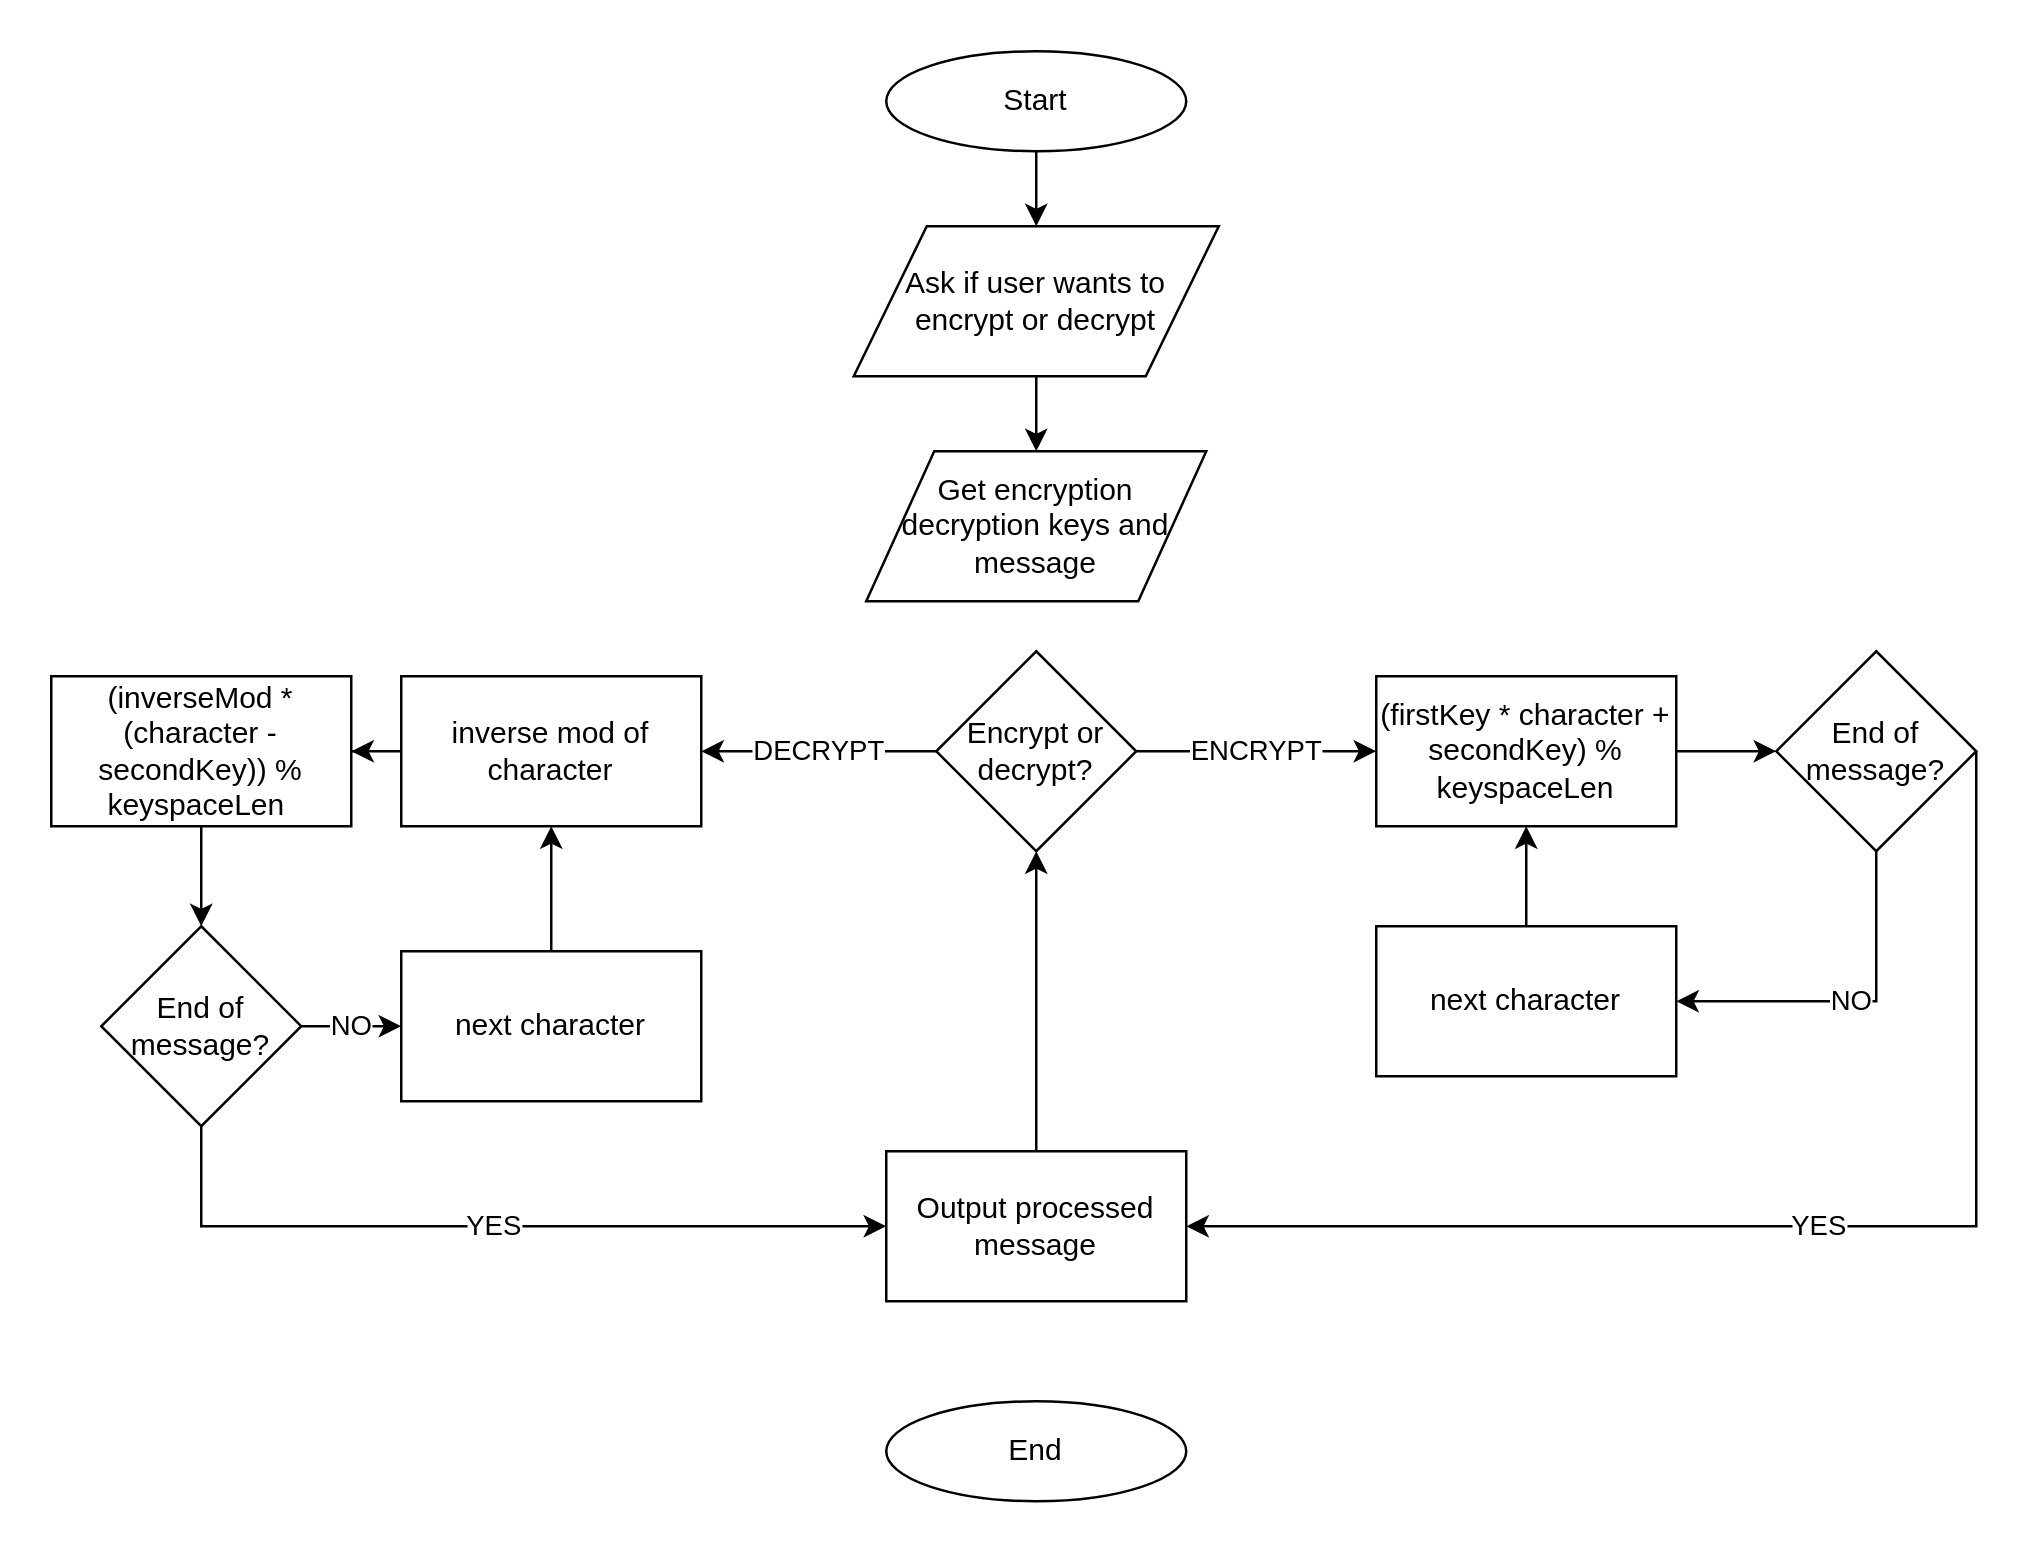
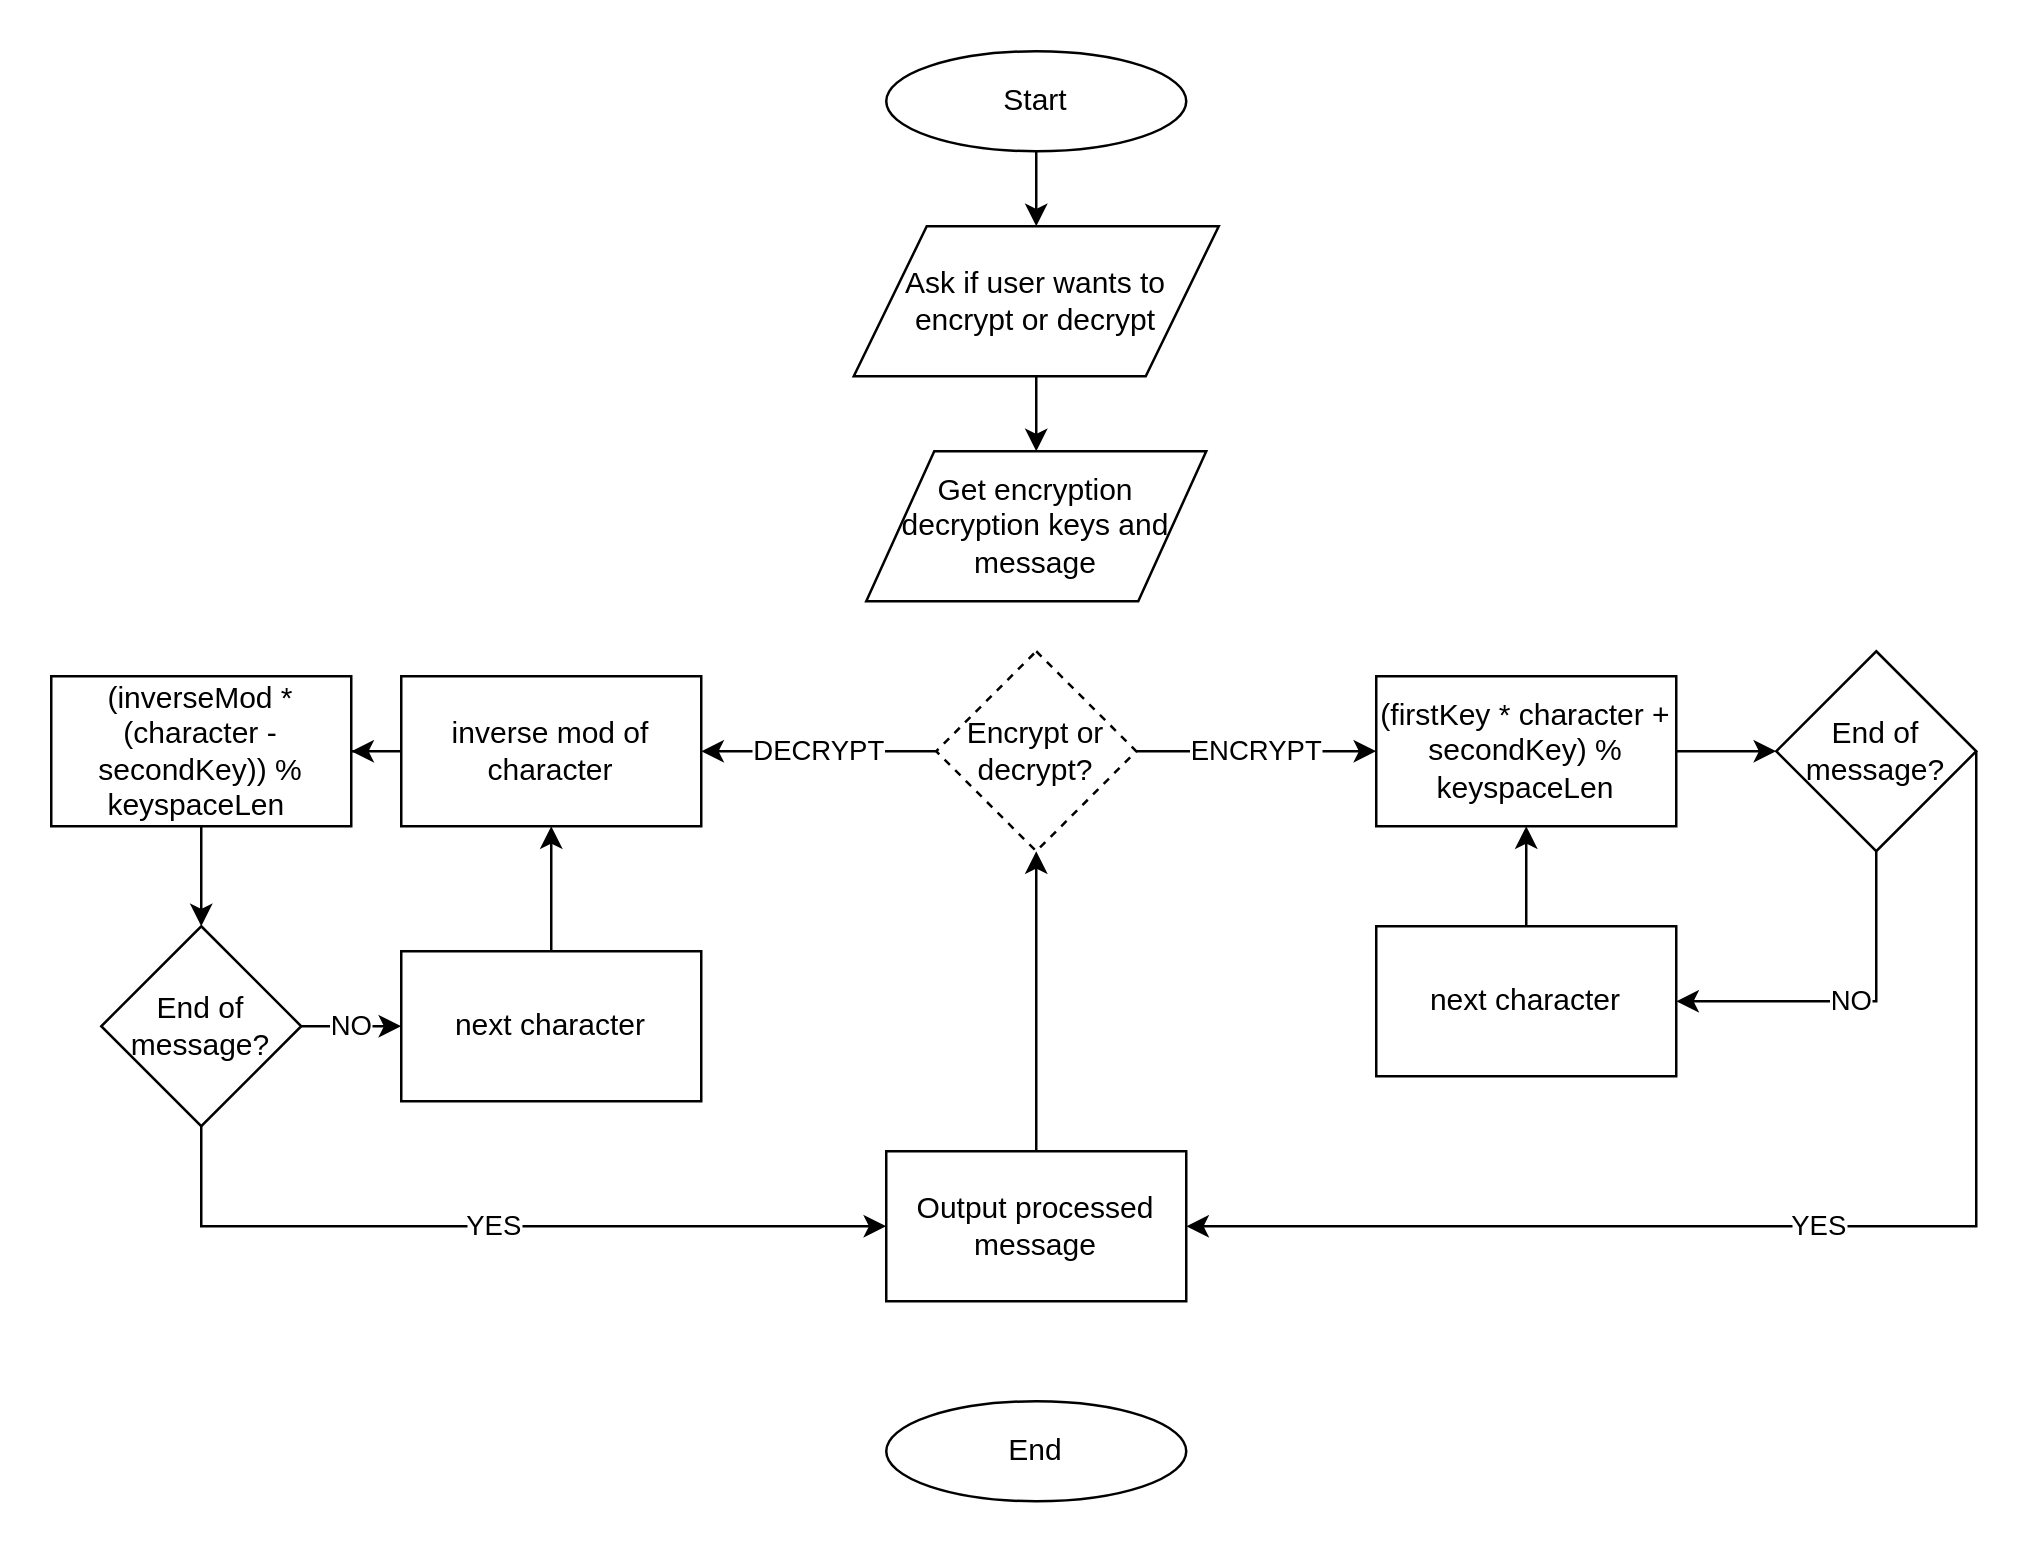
(1036, 751) -> (1036, 751)
